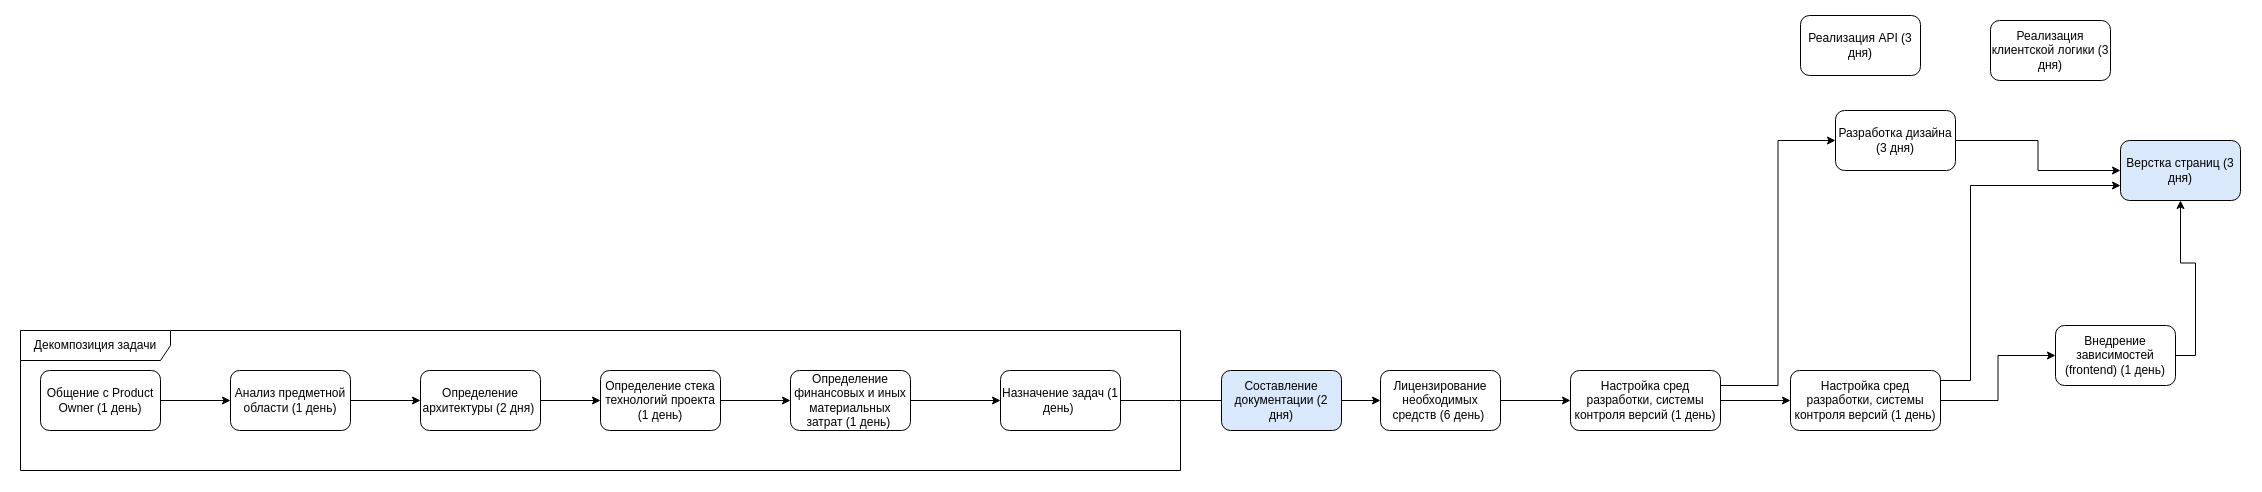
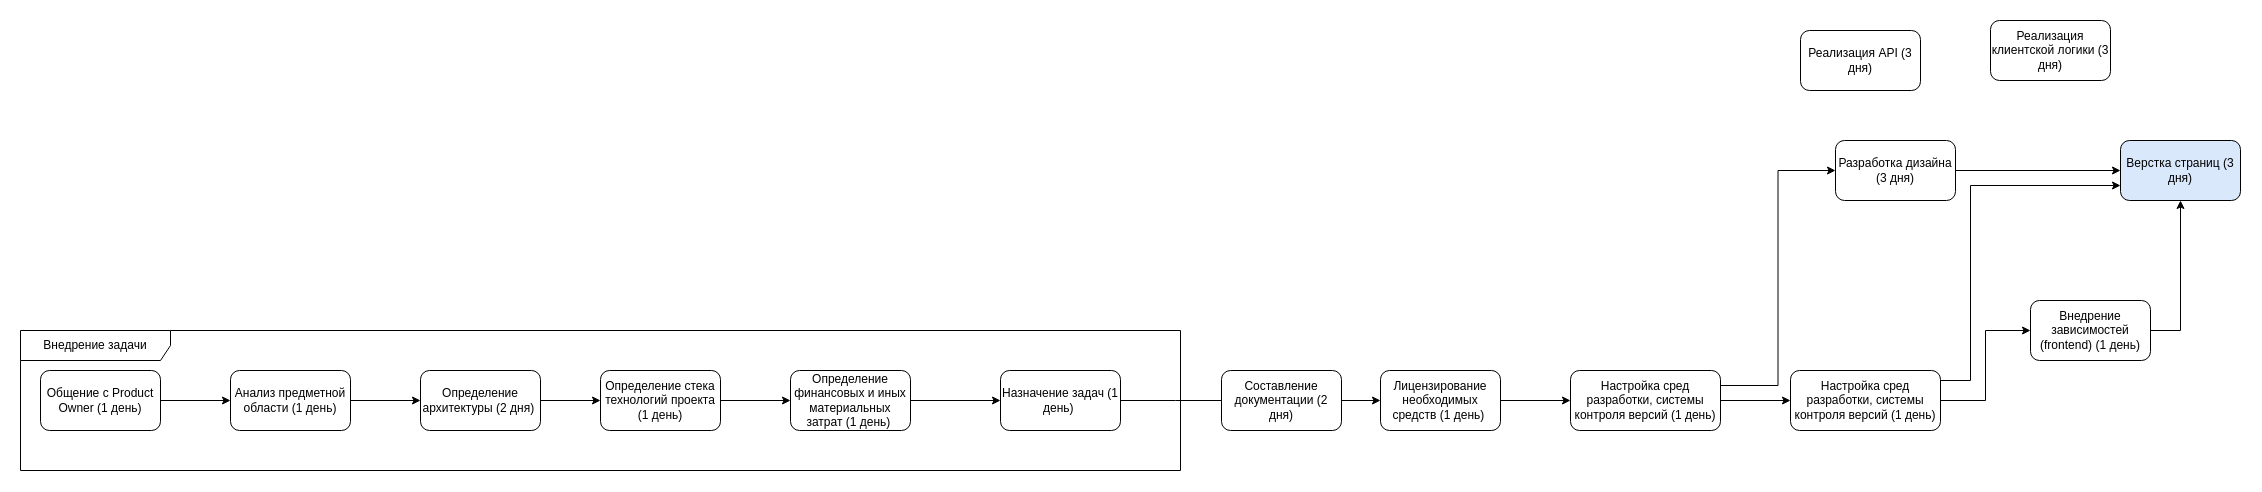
(1861, 46) -> (1861, 61)
(1896, 141) -> (1896, 171)
(96, 346) -> (96, 346)
(2116, 356) -> (2091, 331)
(1282, 401) -> (1282, 401)
(1441, 401) -> (1441, 401)
